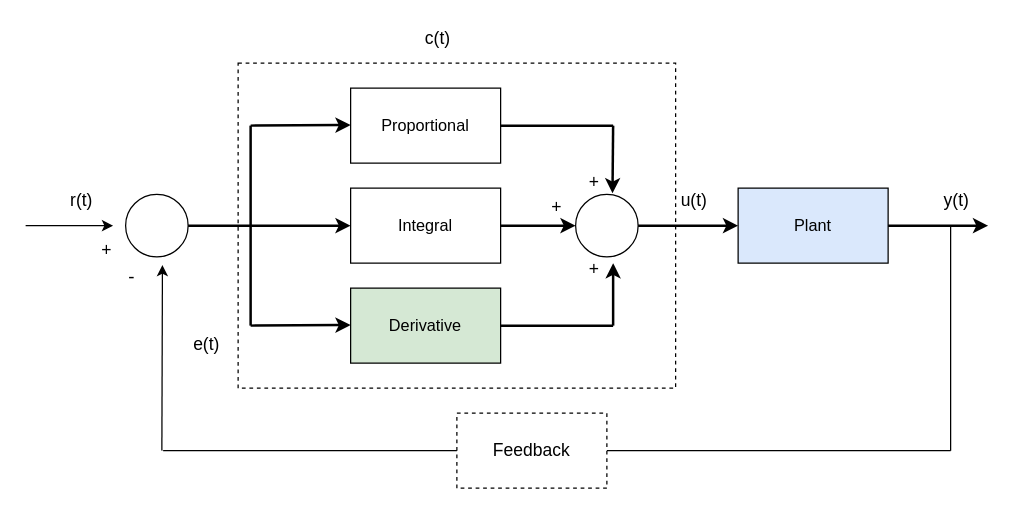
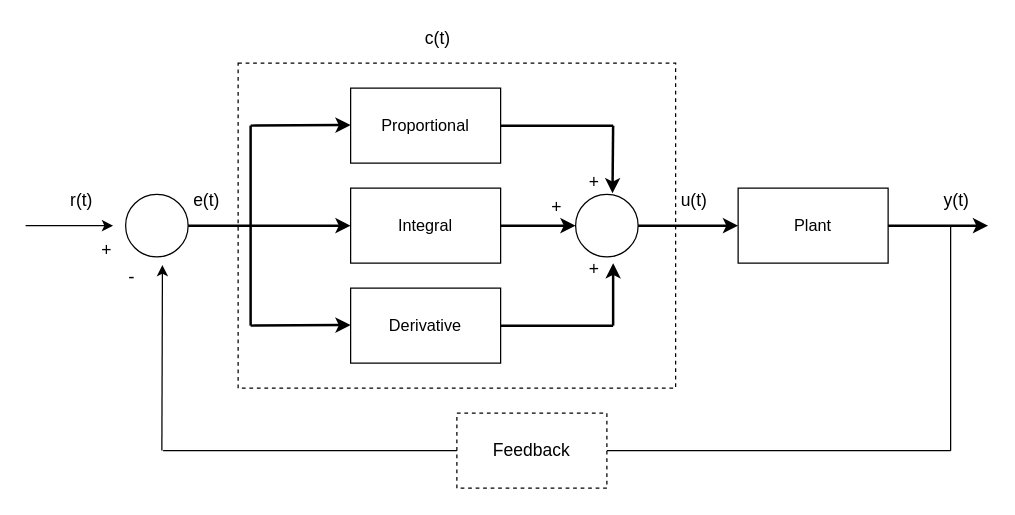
(813, 226) -> (813, 226)
(426, 326) -> (426, 326)
(207, 344) -> (207, 201)
